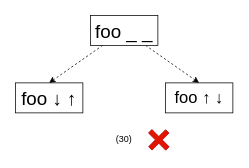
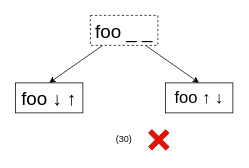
(124, 30) -> (124, 30)
(170, 62) -> (170, 62)
(78, 63) -> (78, 63)
